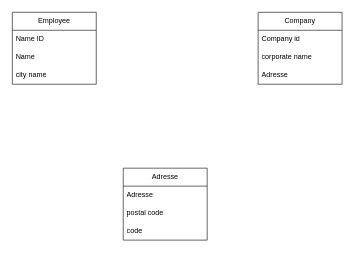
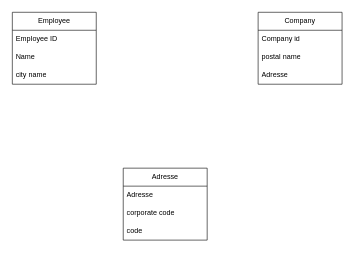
(29, 39) -> (37, 39)
(289, 57) -> (282, 57)
(147, 213) -> (154, 213)
